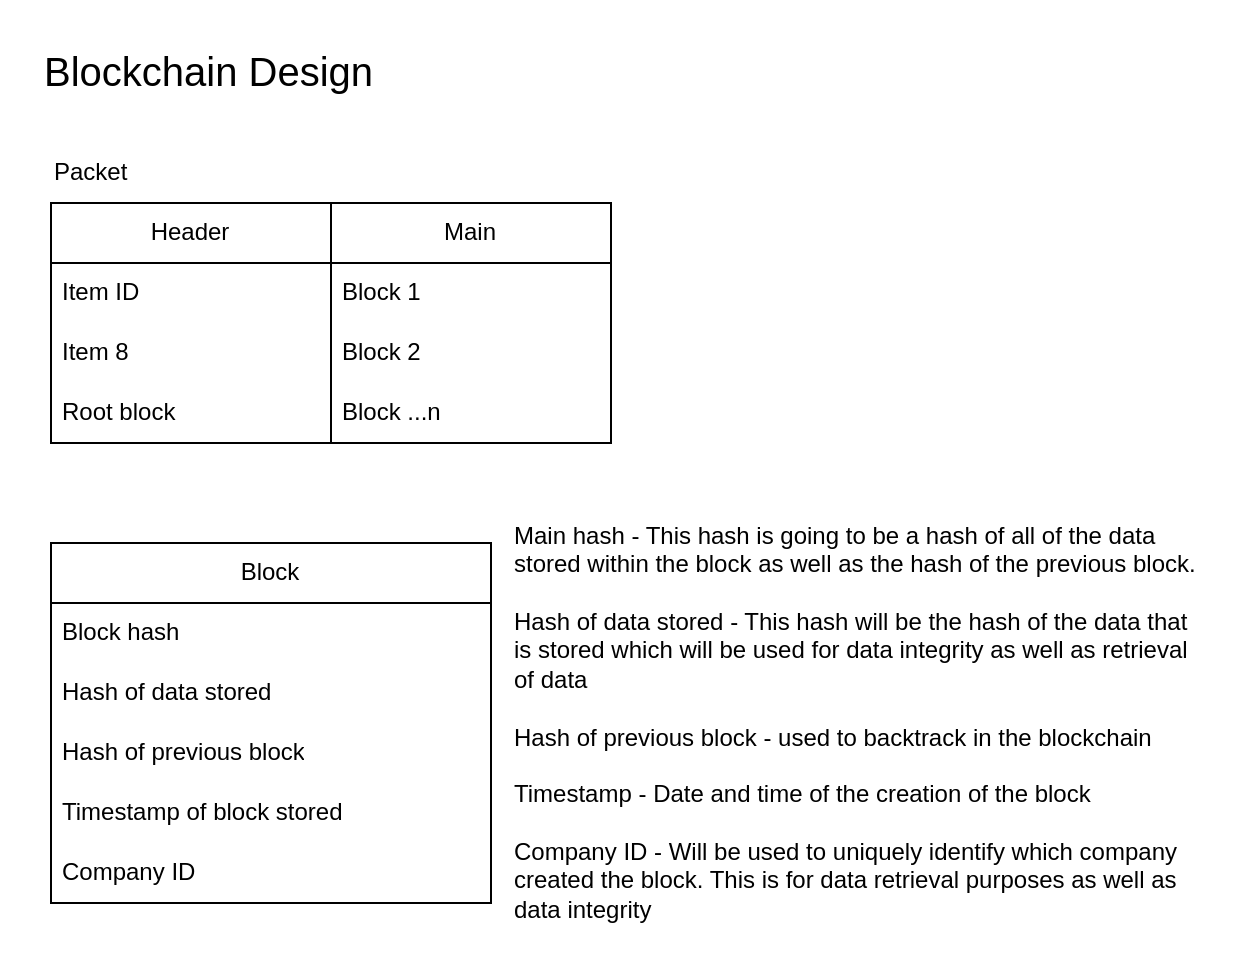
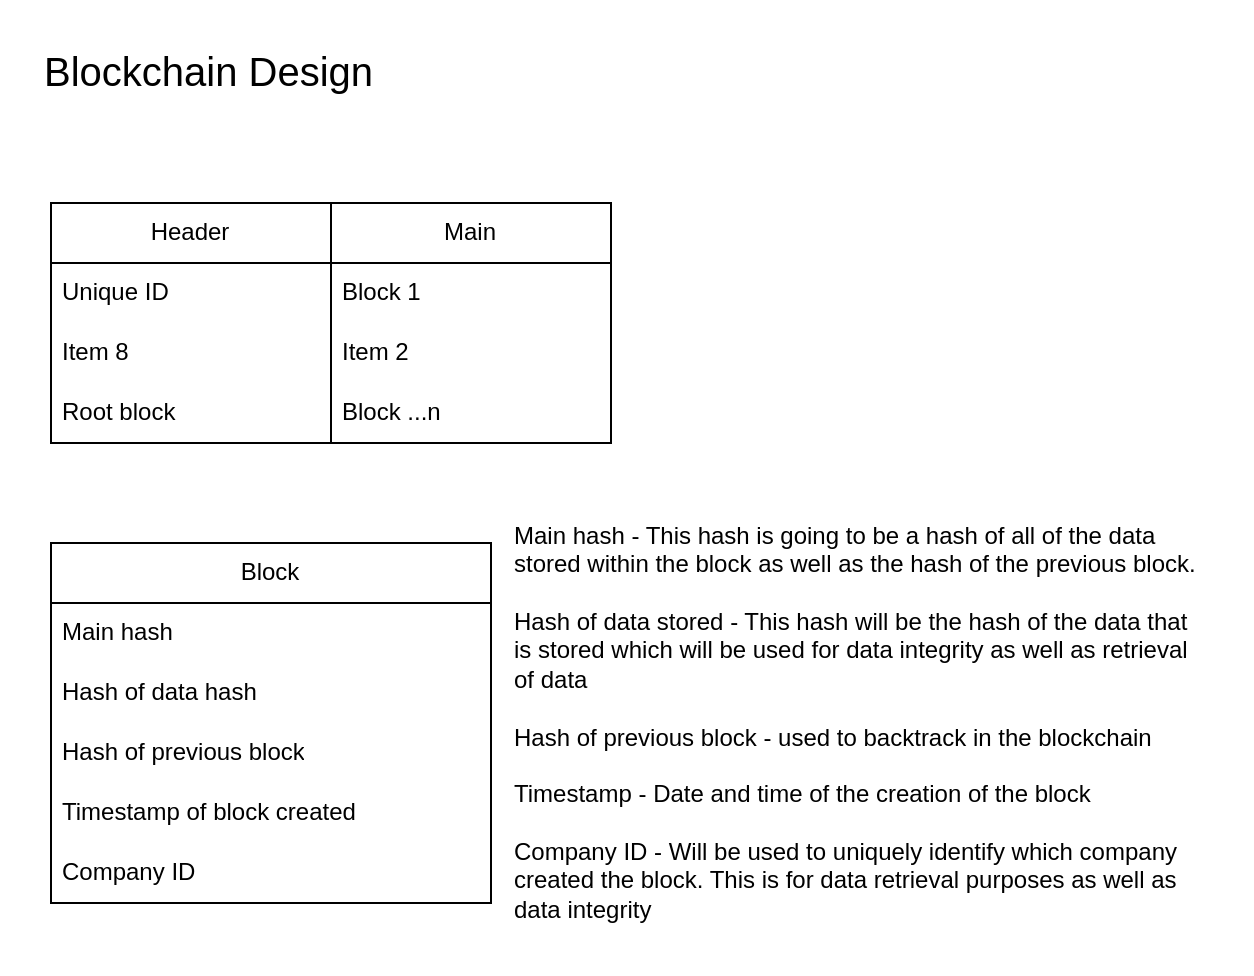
(111, 173) -> none
(107, 293) -> (117, 293)
(384, 353) -> (380, 353)
(124, 633) -> (117, 633)
(181, 693) -> (168, 693)
(215, 813) -> (222, 813)
